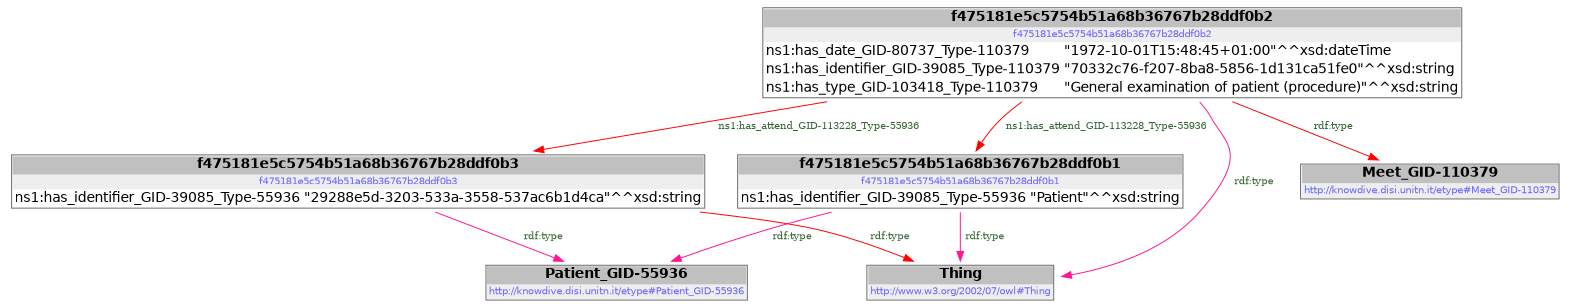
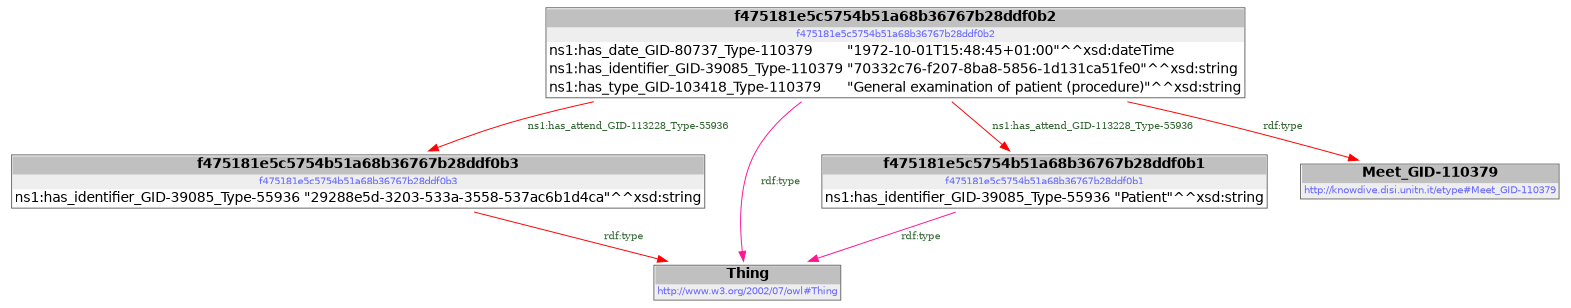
(617, 283) -> none
